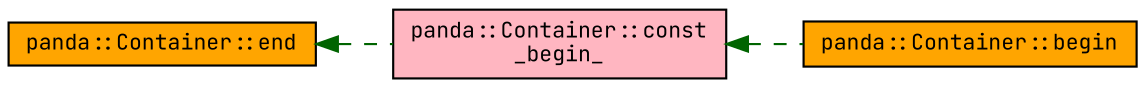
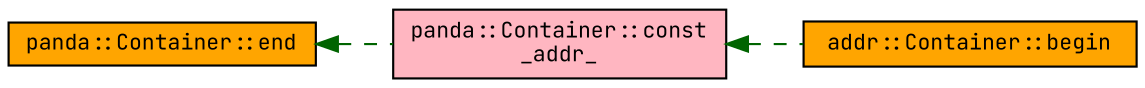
(560, 44) -> (560, 44)
(970, 44) -> (970, 44)
